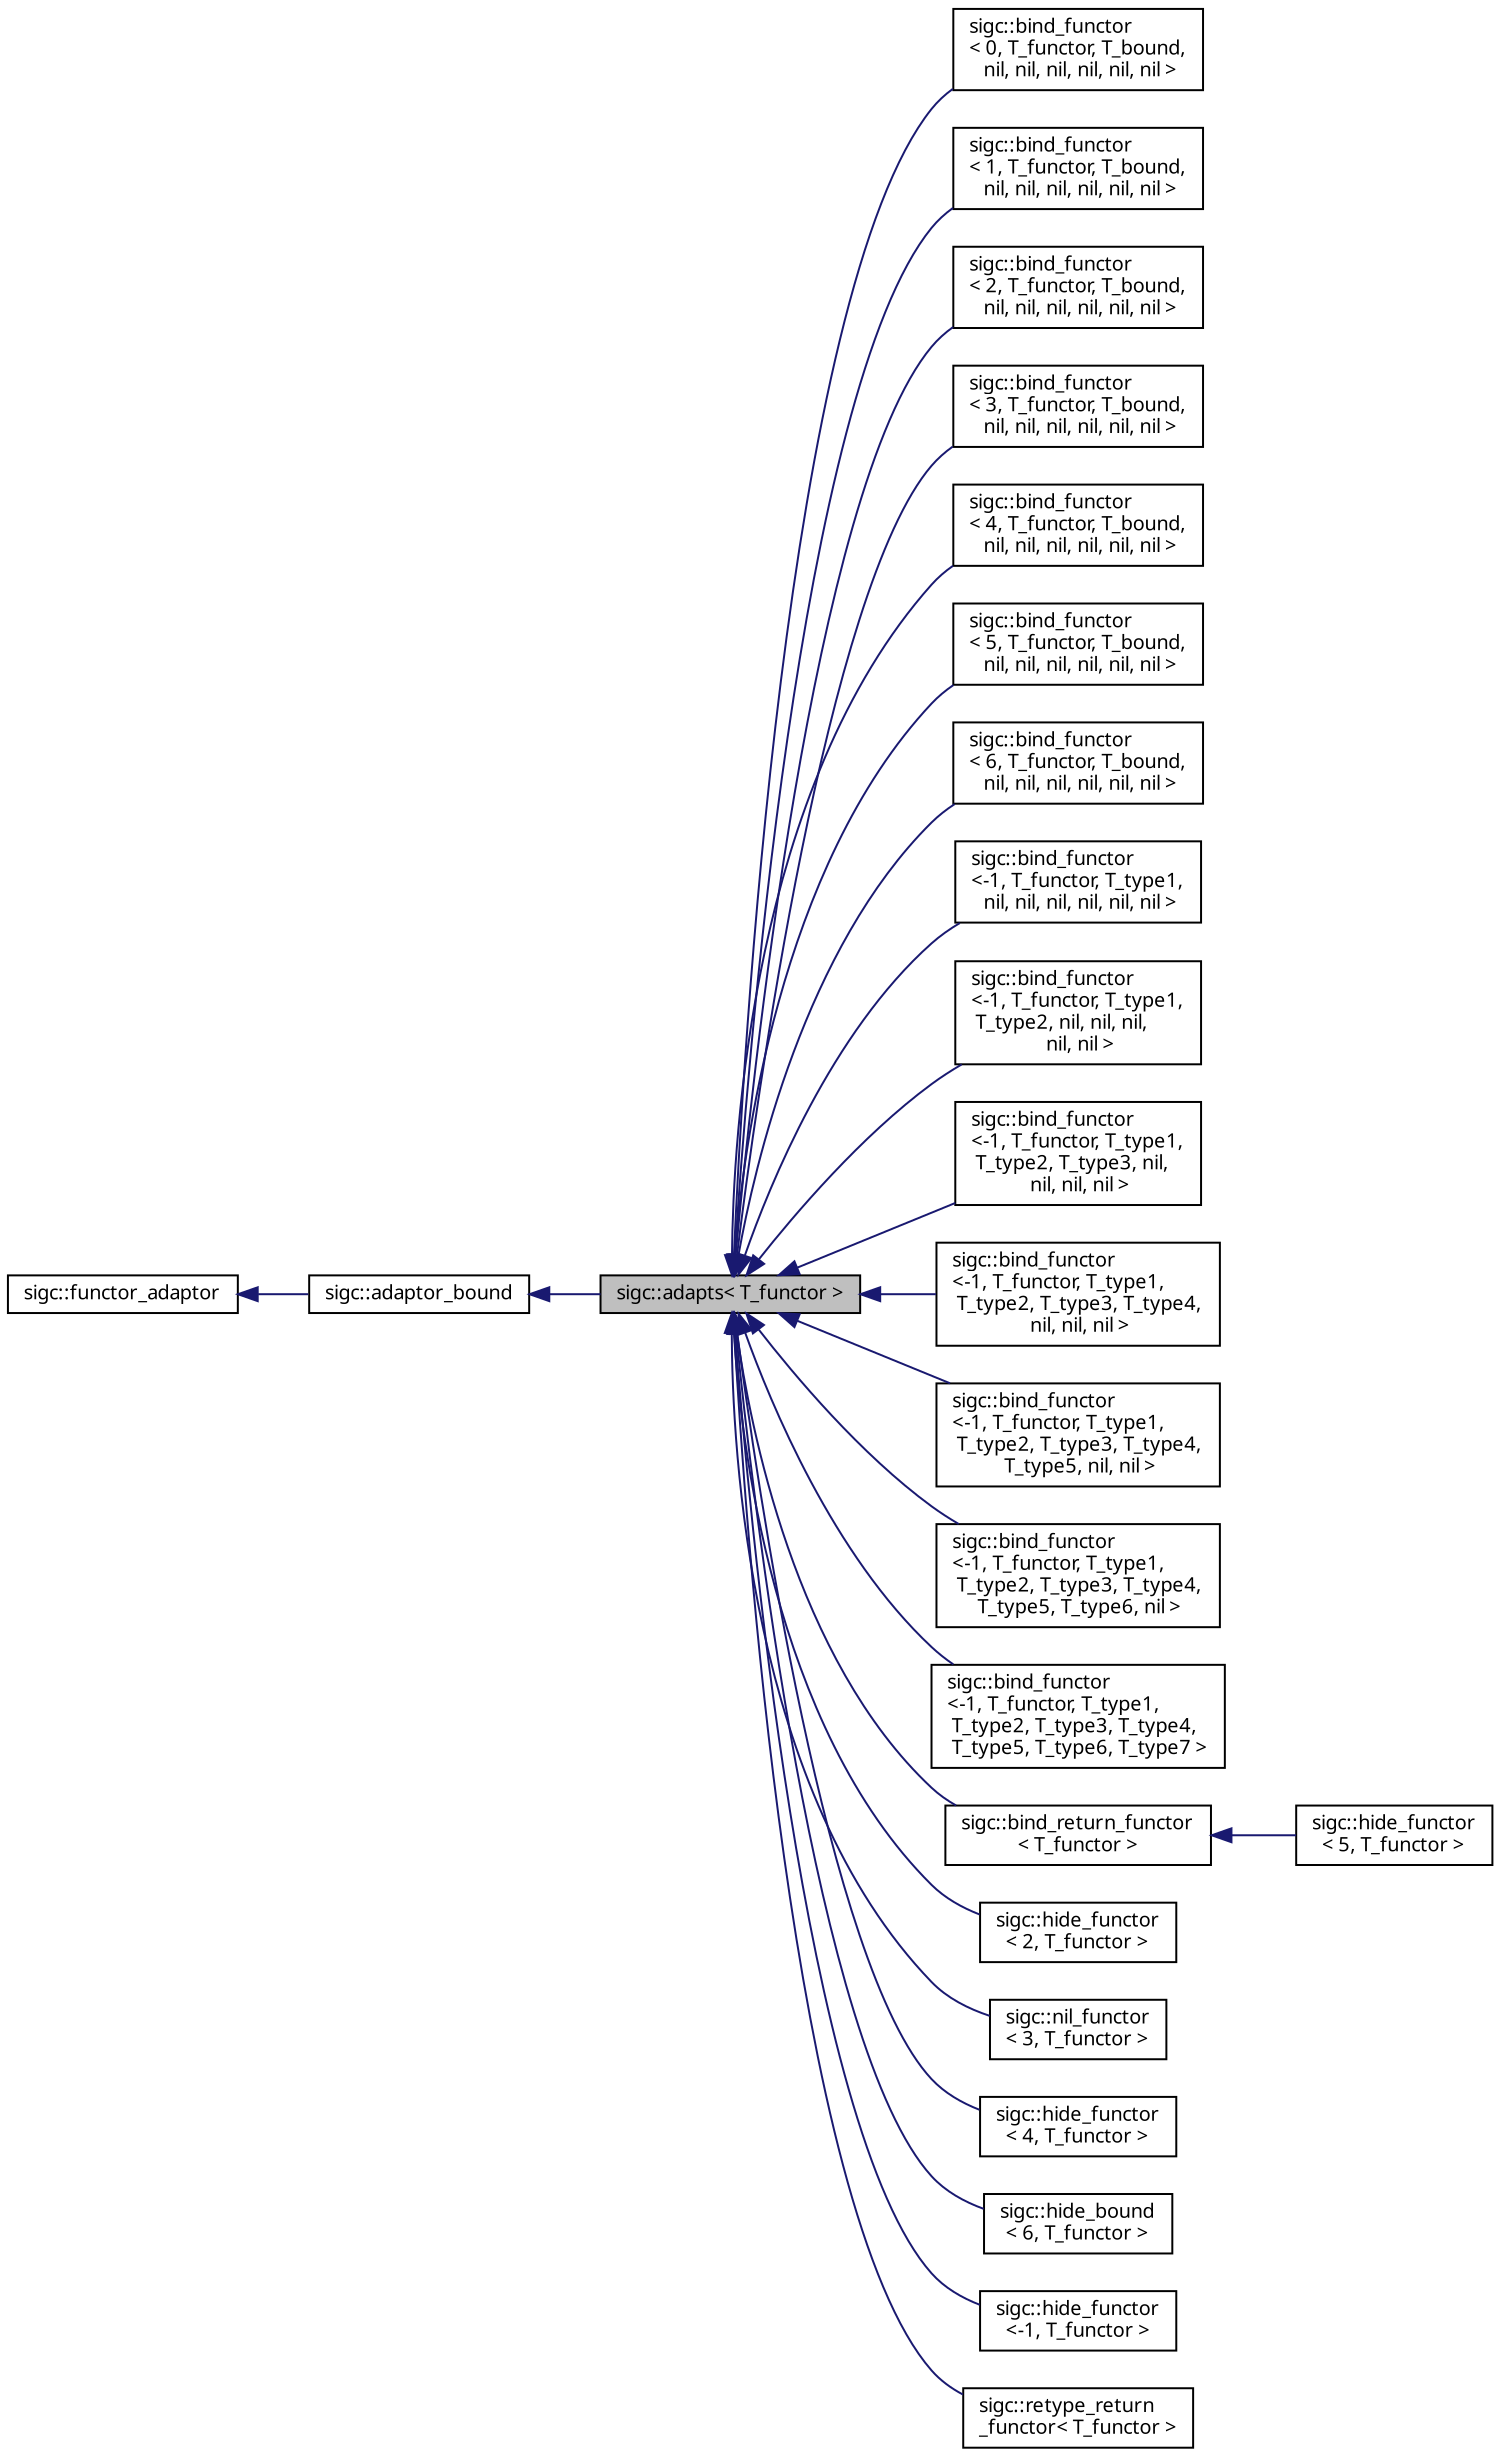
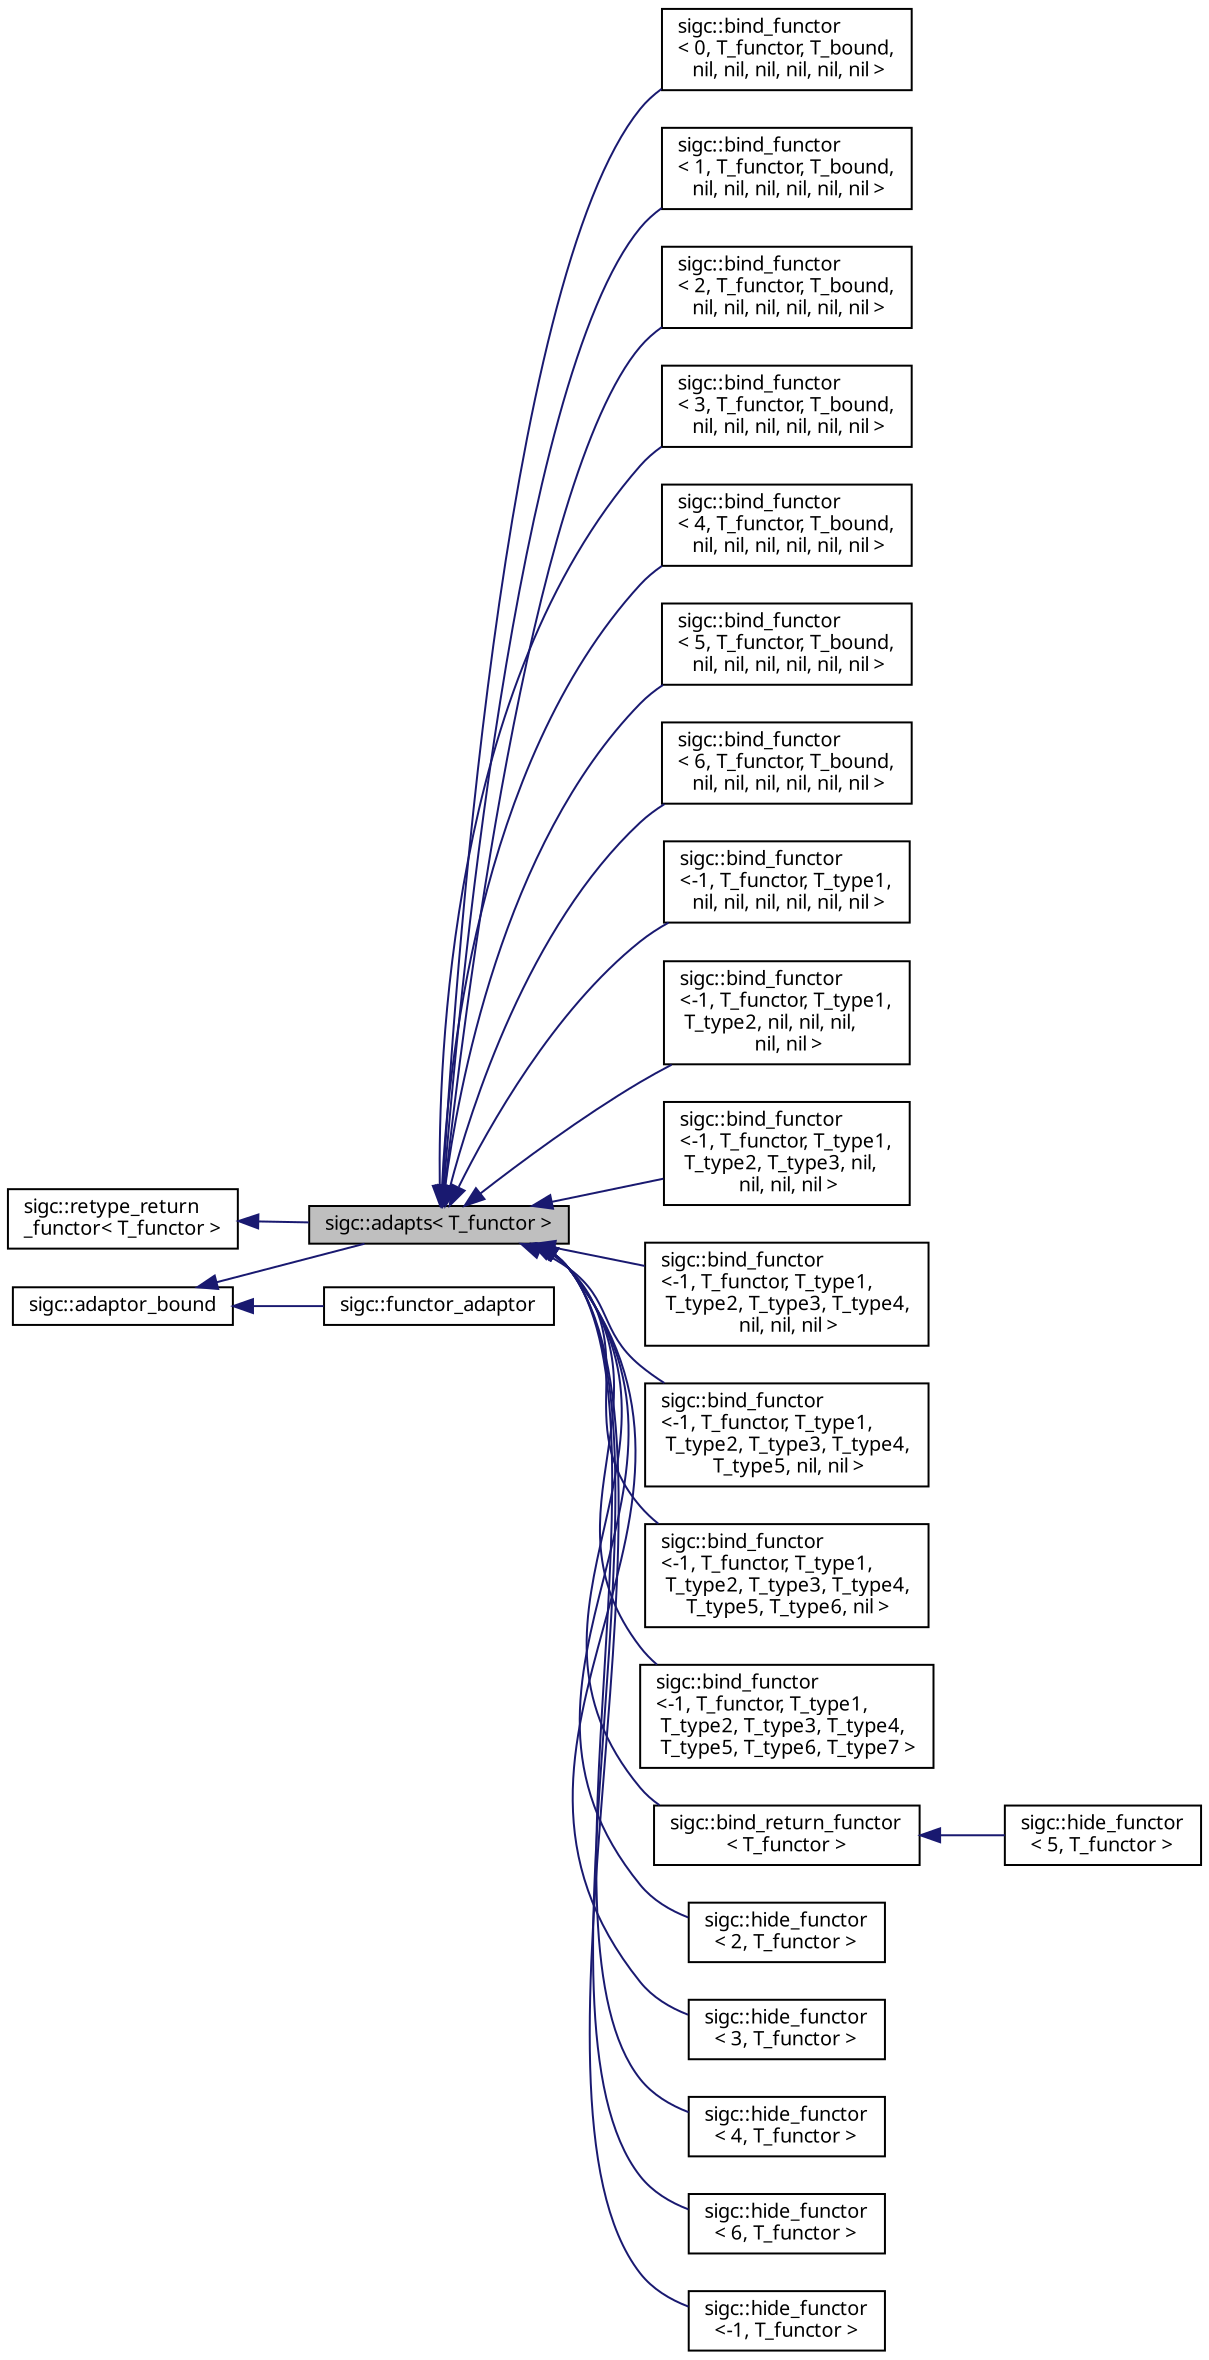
(283, 1294) -> (288, 1306)
(788, 1883) -> (284, 1222)
(1078, 2030) -> (787, 2030)
(1078, 2224) -> (787, 2224)
